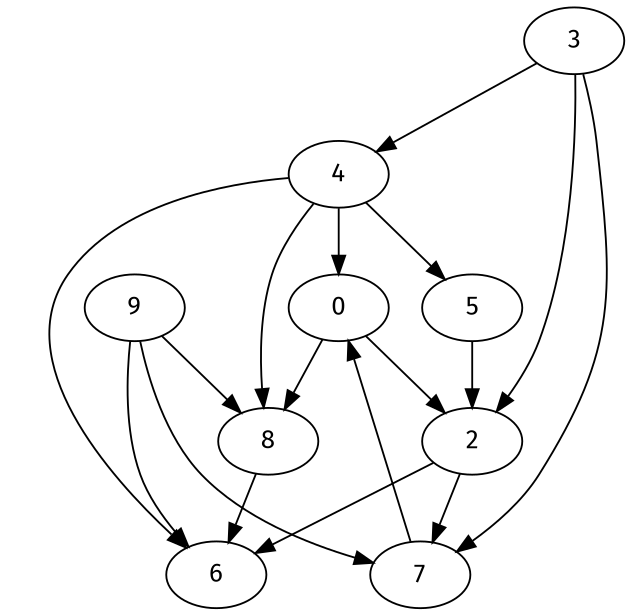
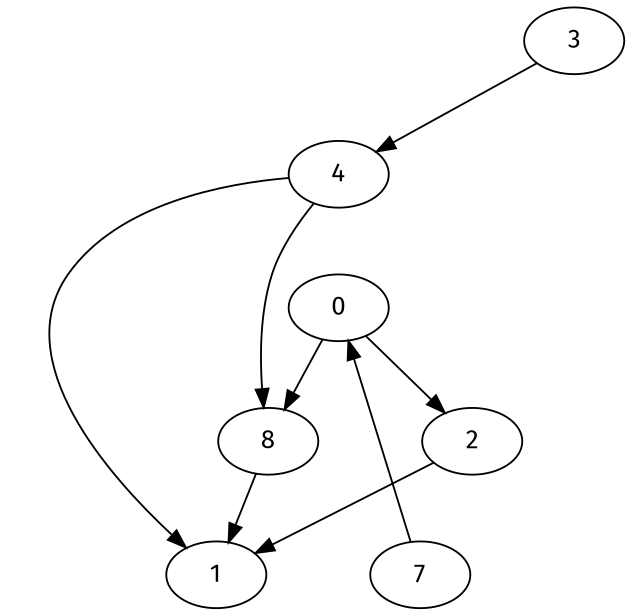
(339, 232) -> none
(564, 241) -> none
(135, 308) -> none
(472, 308) -> none
(602, 328) -> none
(450, 499) -> none
(216, 575) -> (216, 575)
